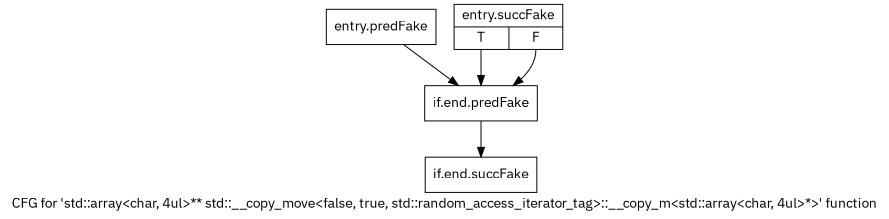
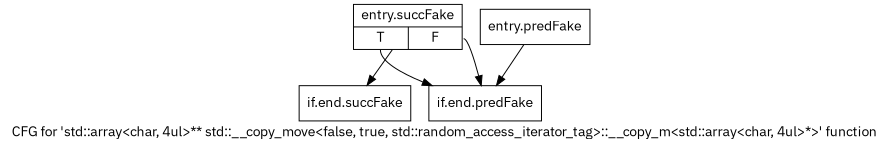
(481, 134) -> (382, 65)
